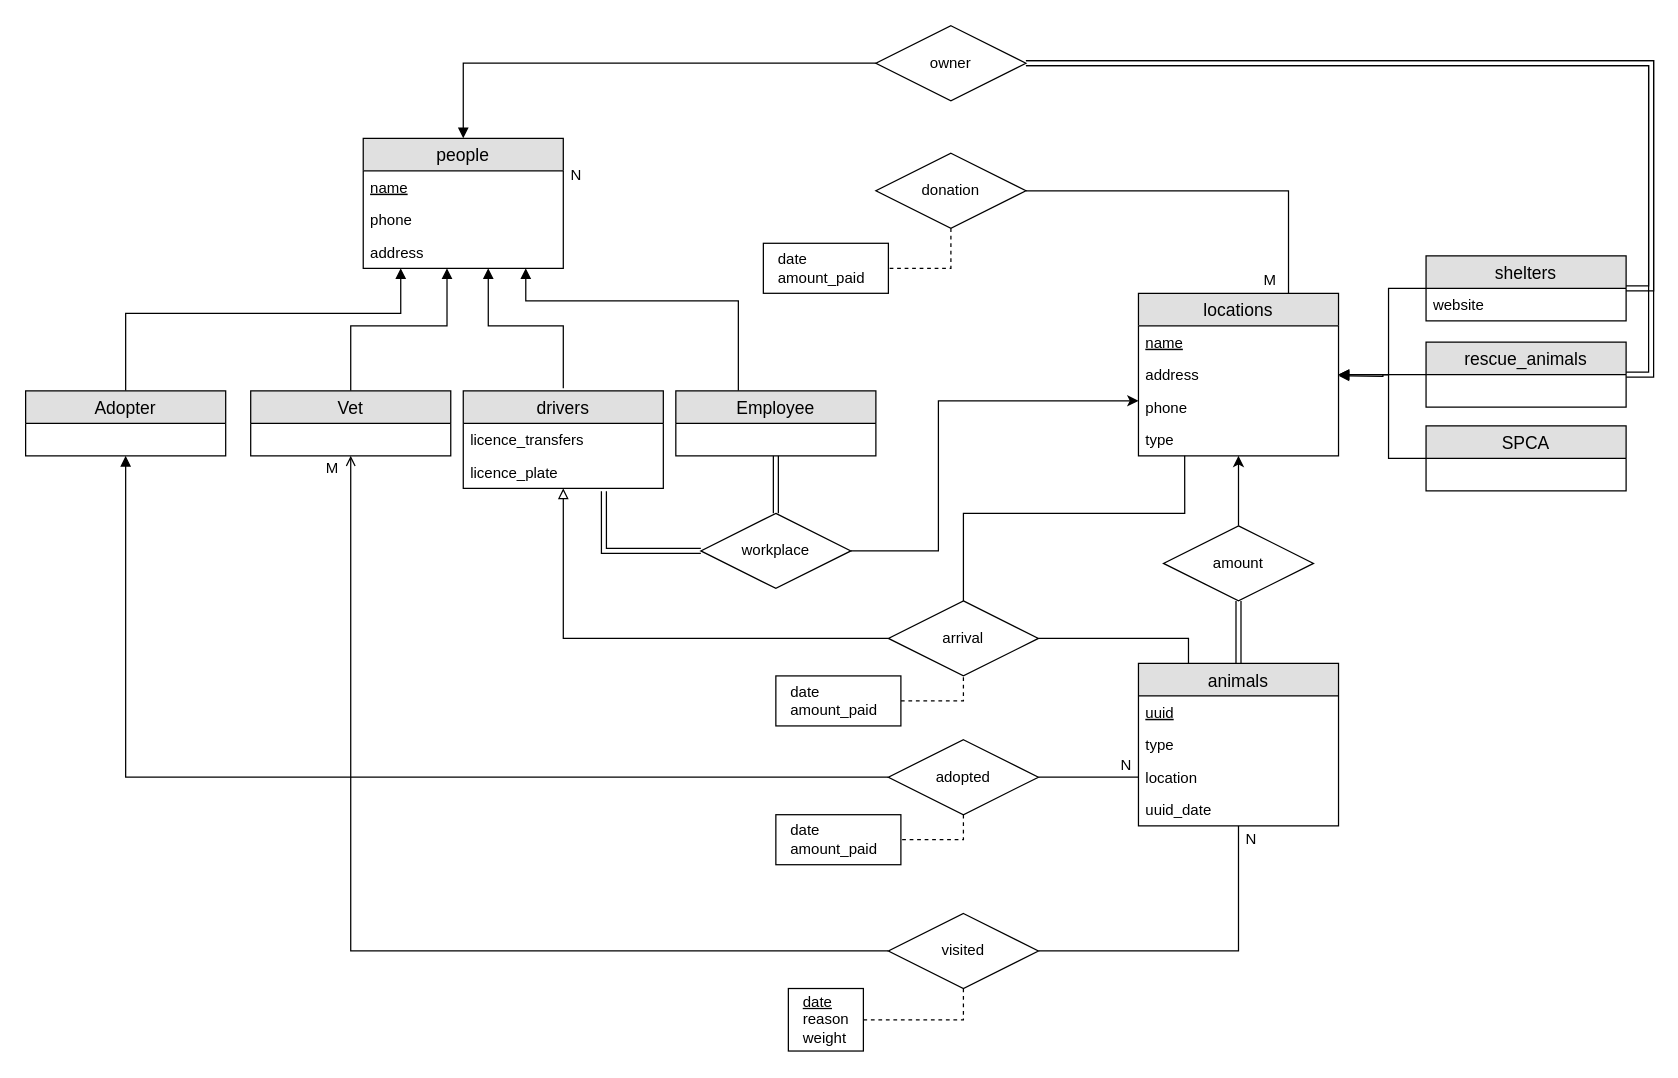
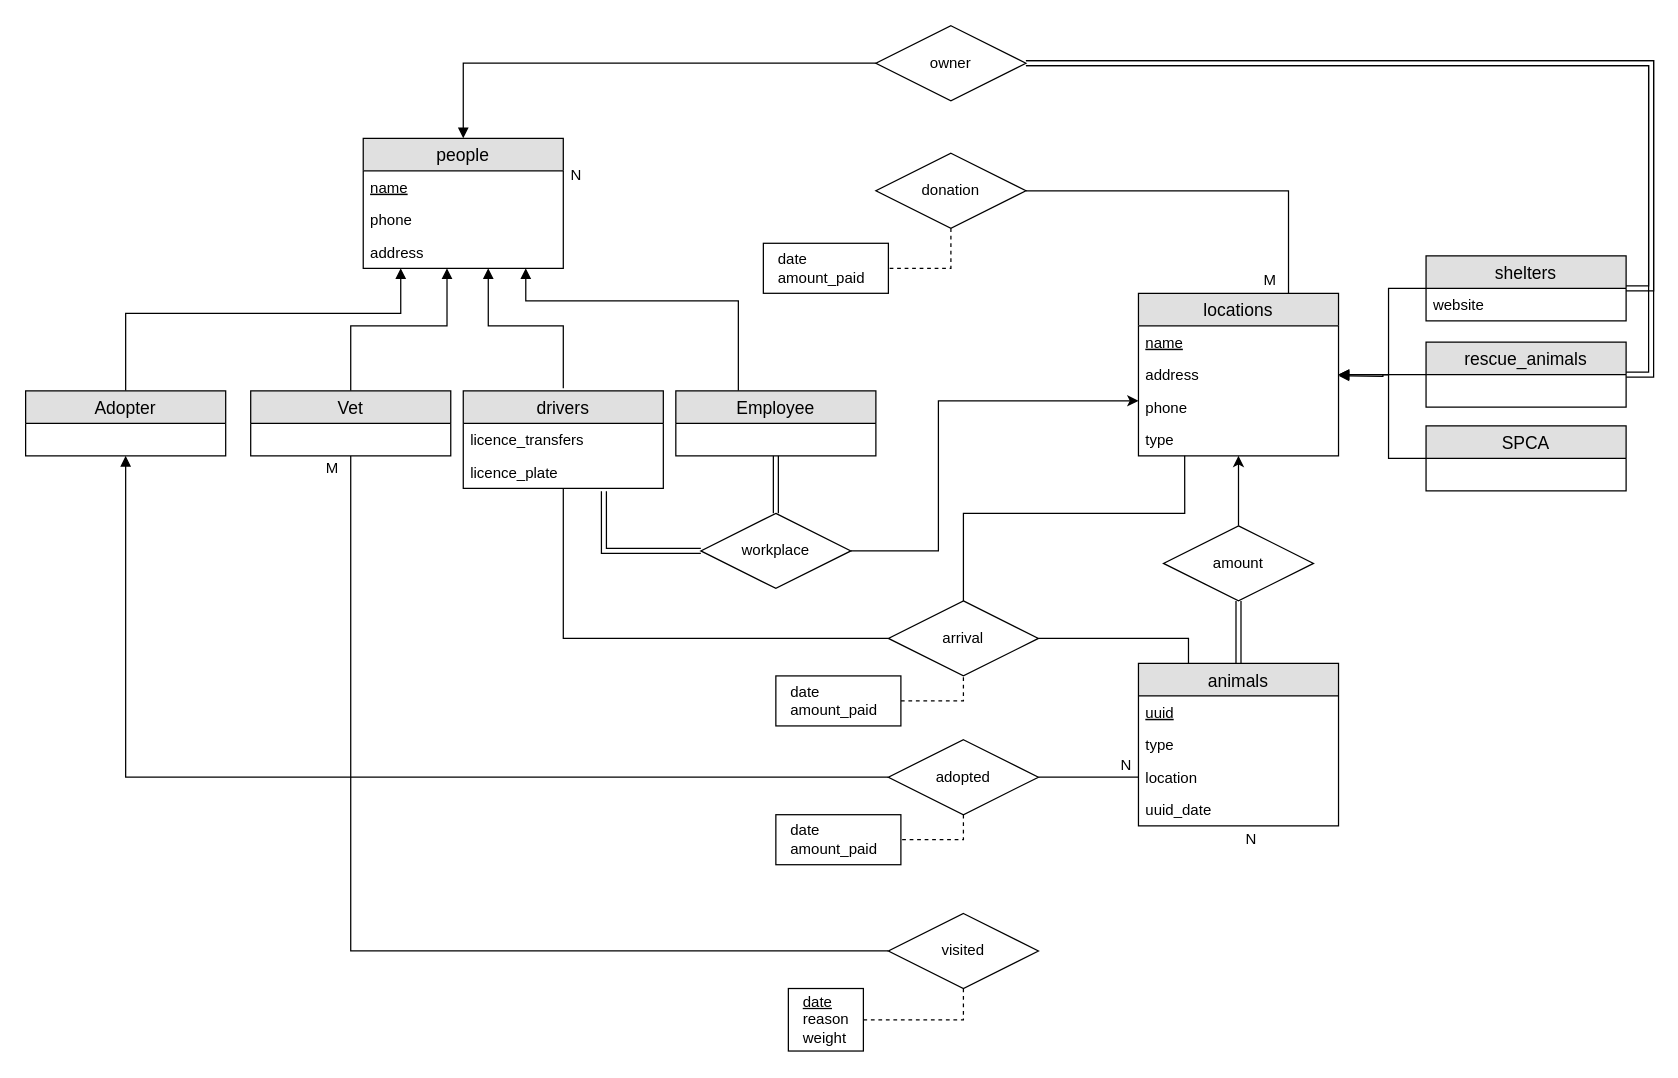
(351, 462) -> (351, 461)
(563, 499) -> (563, 495)
(1200, 951) -> none
